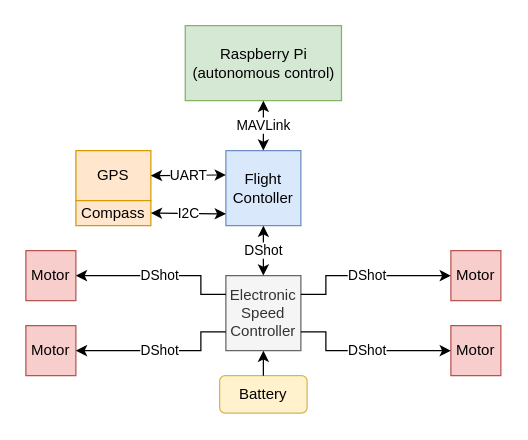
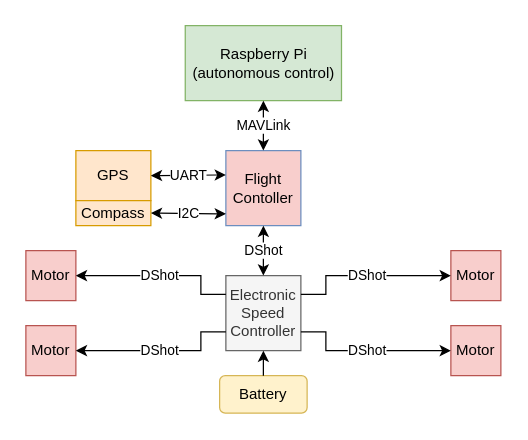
(263, 188) -> (263, 188)
